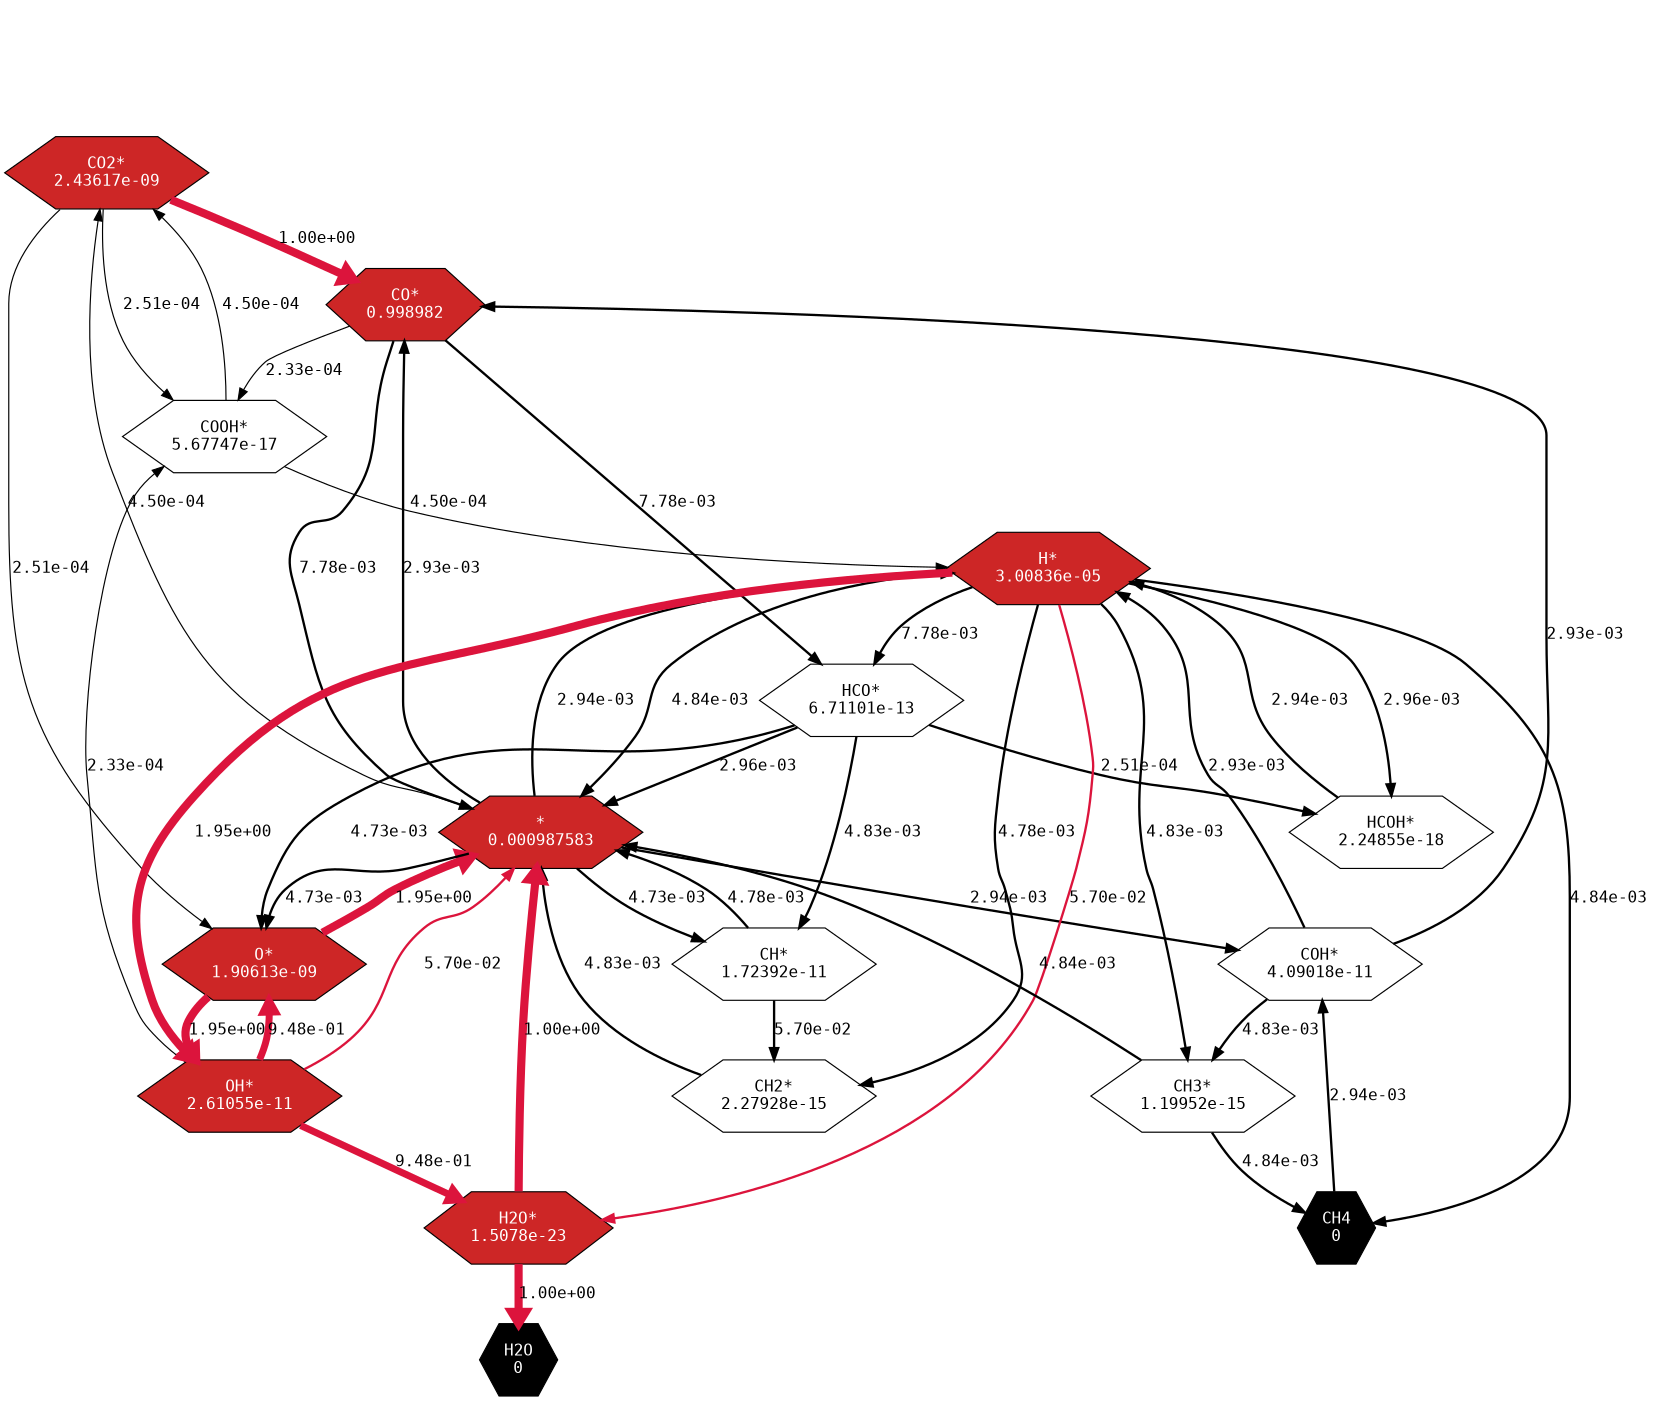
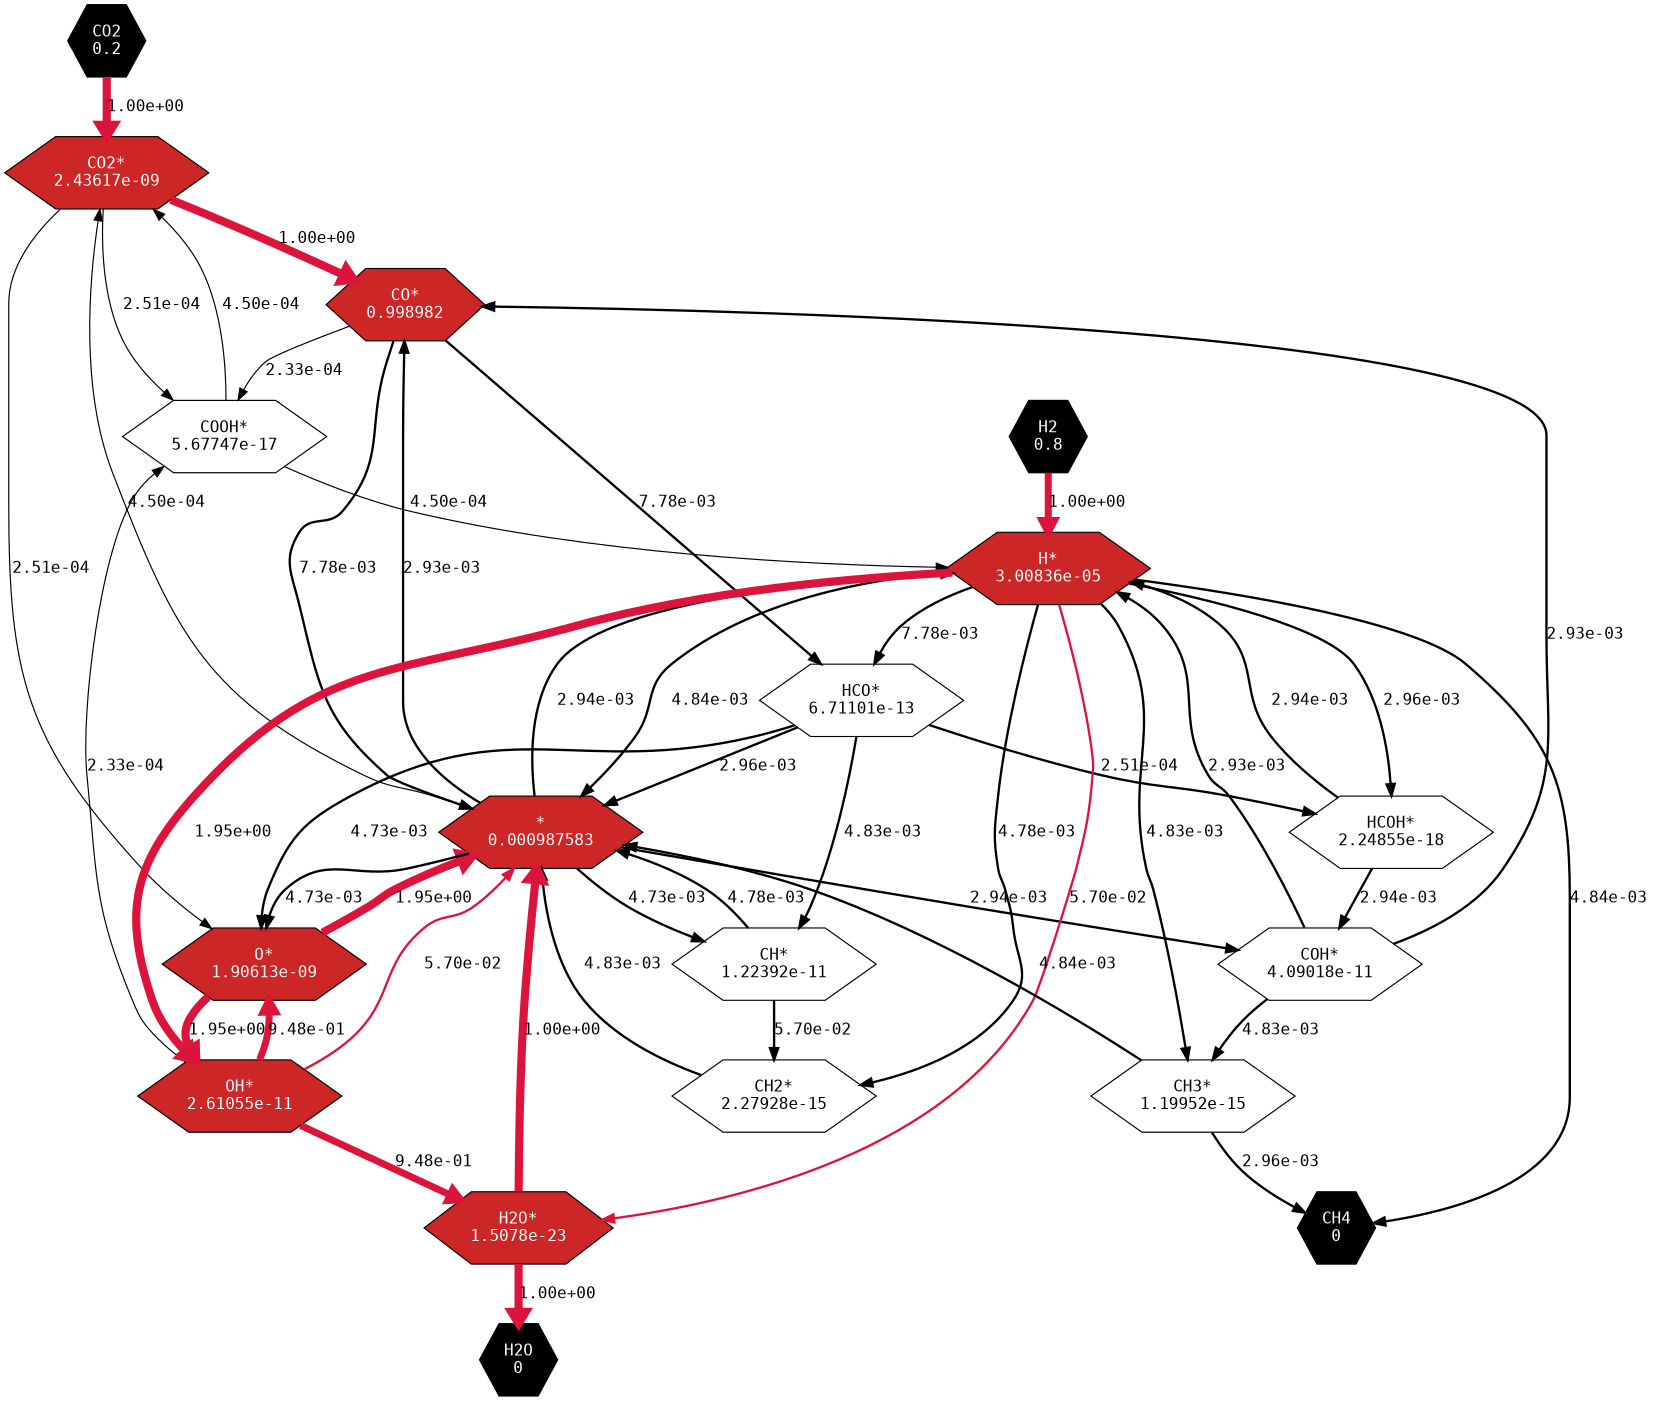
none -> (107, 41)
none -> (1048, 437)
(774, 964) -> (774, 964)
(1329, 1102) -> (1358, 893)
(1281, 1162) -> (1281, 1162)
